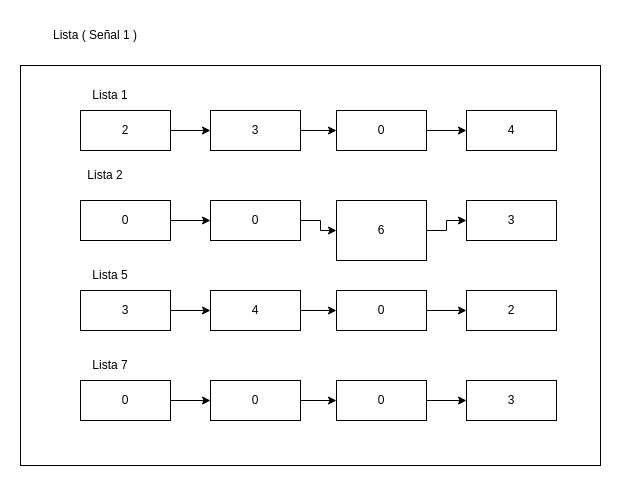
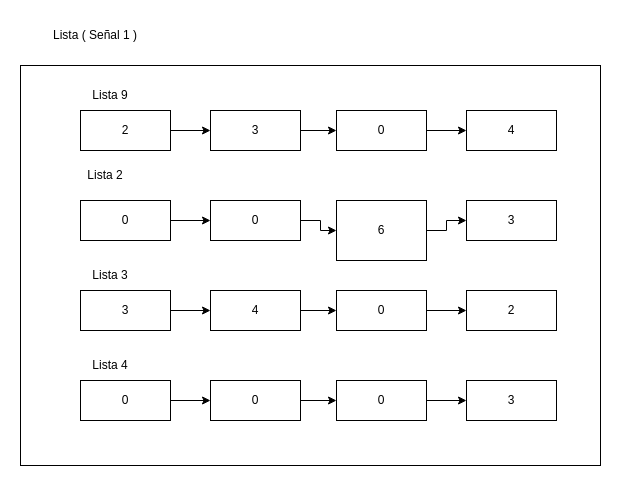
(111, 96) -> (111, 96)
(111, 276) -> (111, 276)
(111, 366) -> (111, 366)
